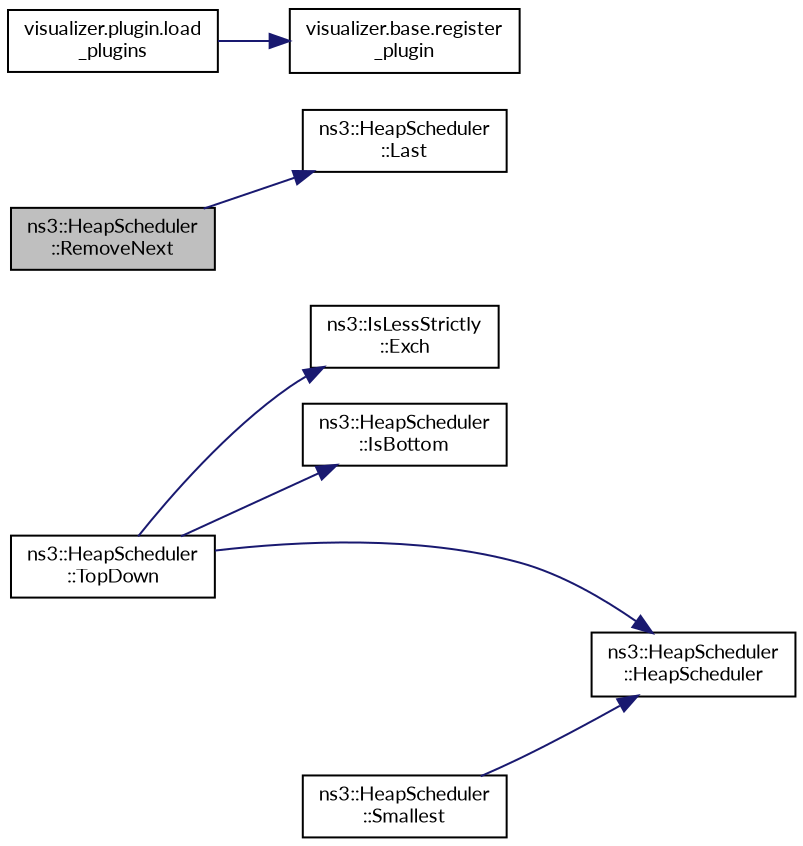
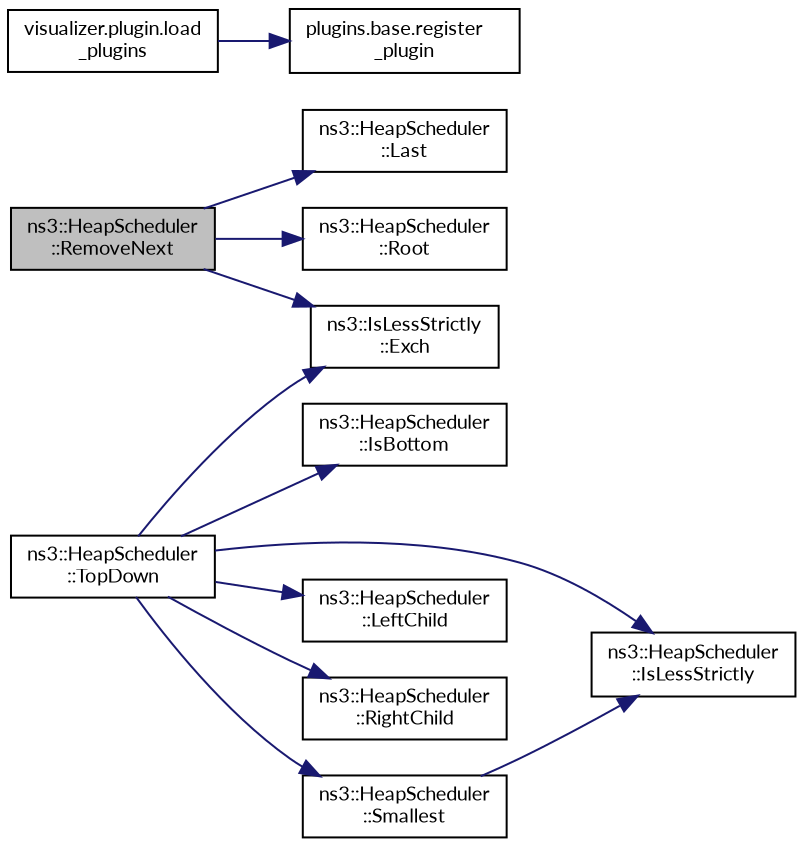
(405, 41) -> (405, 41)
none -> (405, 239)
none -> (249, 284)
none -> (405, 611)
(694, 665) -> (694, 665)
none -> (212, 689)
none -> (405, 709)
